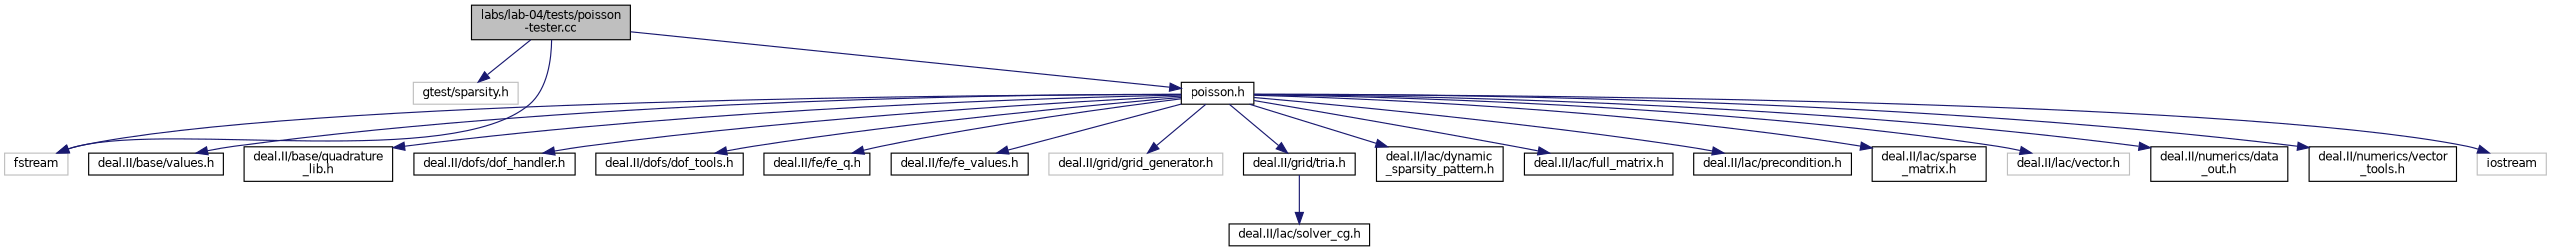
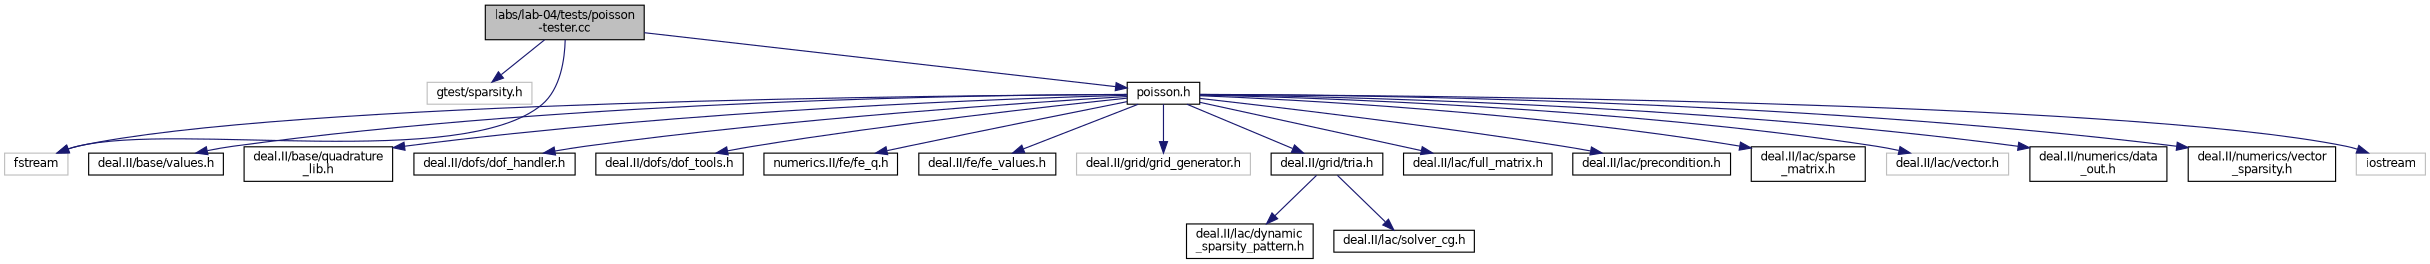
(1313, 124) -> (1296, 196)
(817, 164) -> (831, 164)
(2383, 164) -> (2262, 164)
